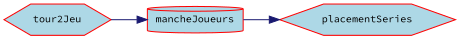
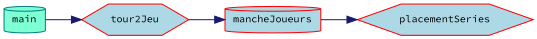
none -> (25, 20)
